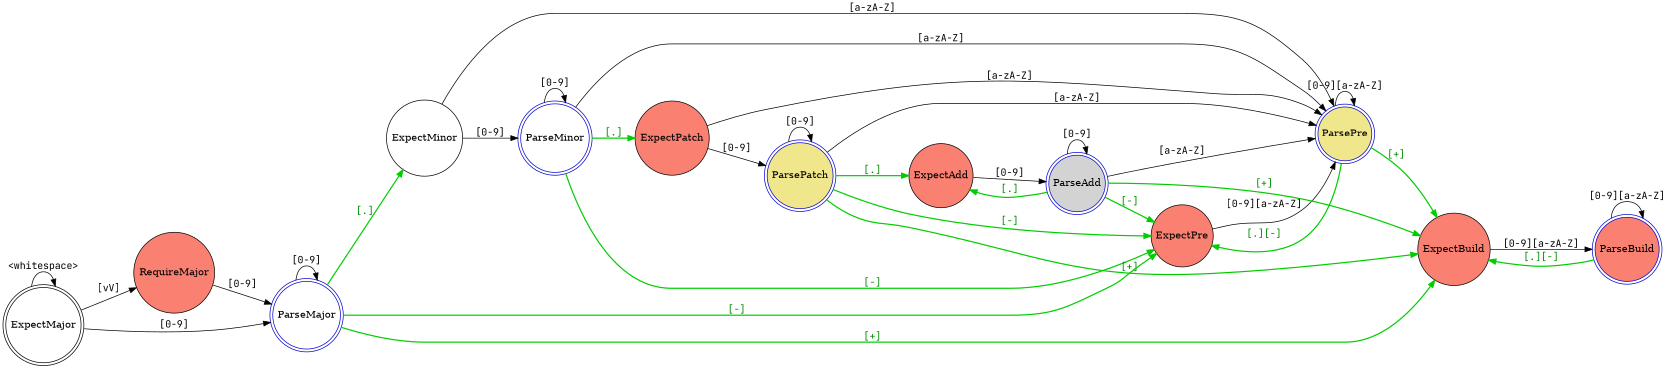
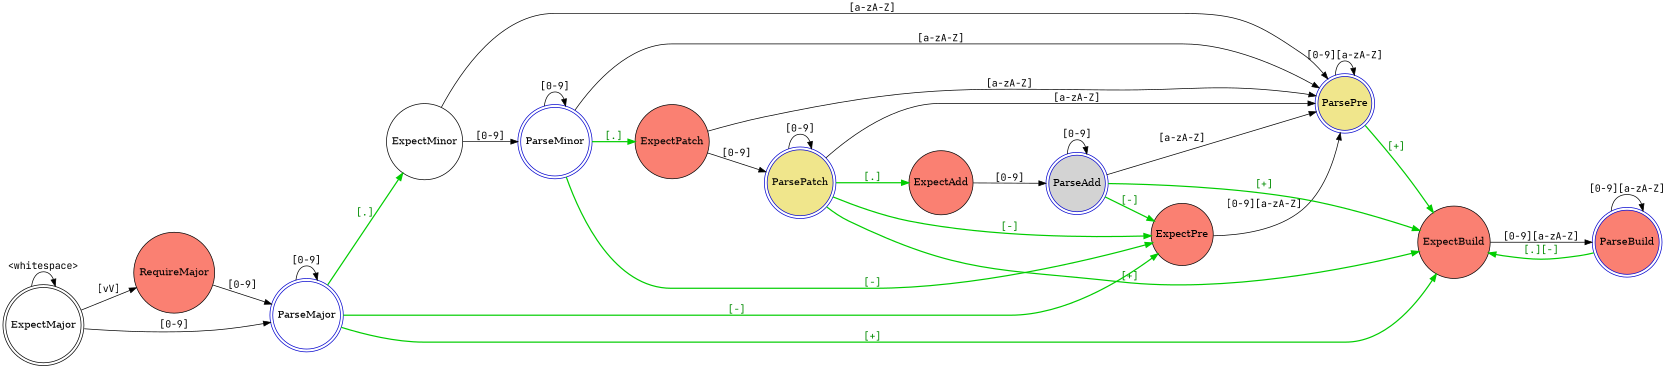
(1012, 197) -> none
(1303, 239) -> none
